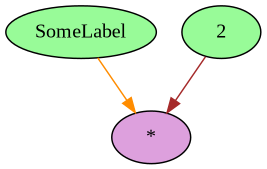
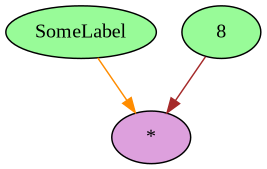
(221, 32) -> (221, 32)
